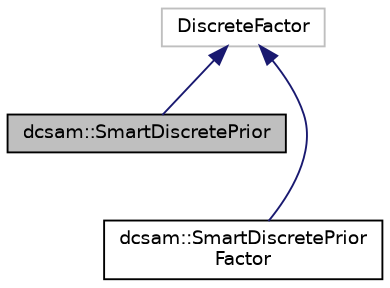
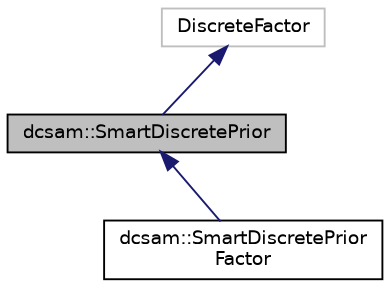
(307, 141) -> (197, 194)
